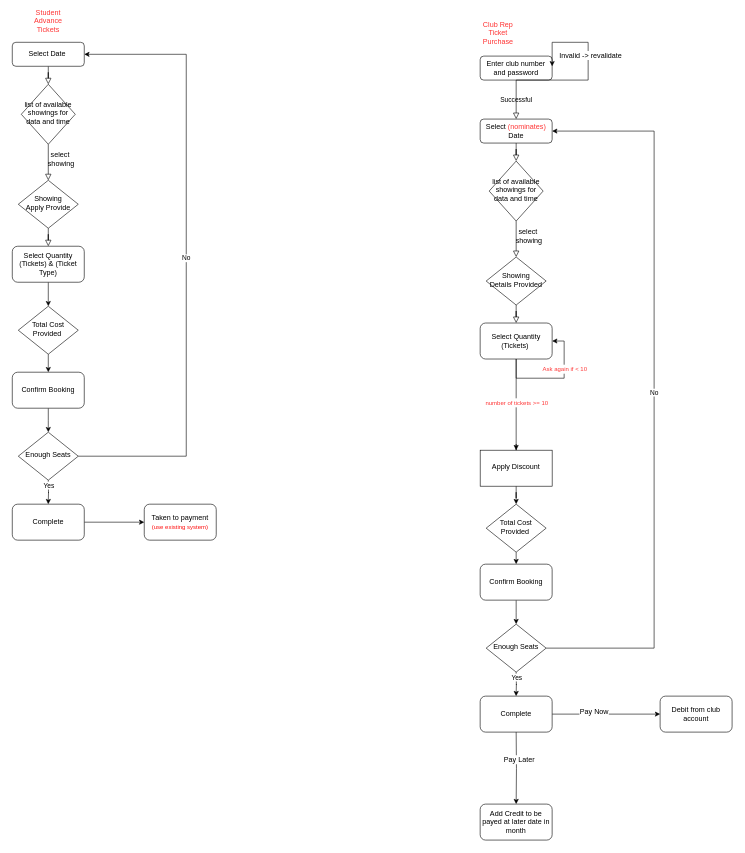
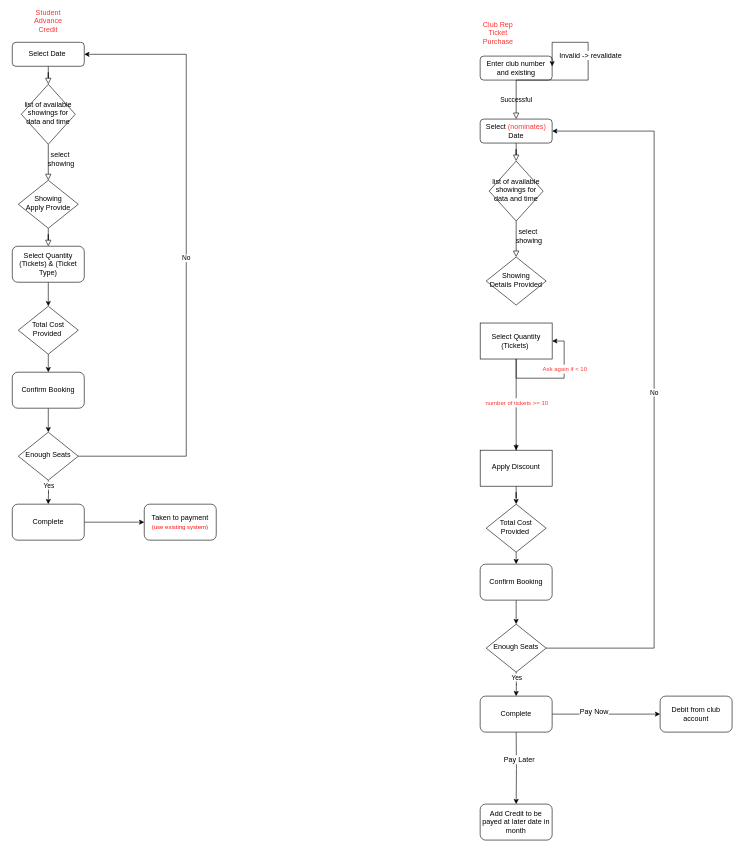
(48, 21) -> (48, 21)
(516, 68) -> (516, 68)
(516, 316) -> none
(516, 341) -> (516, 341)
